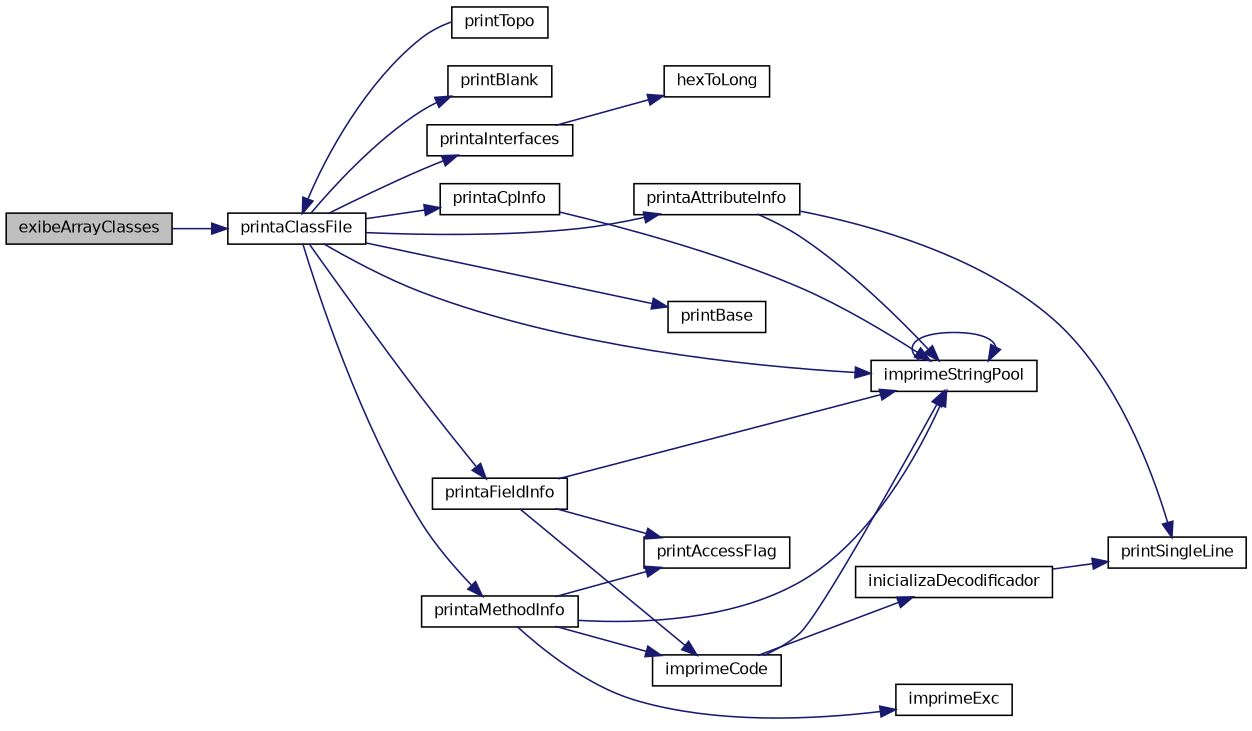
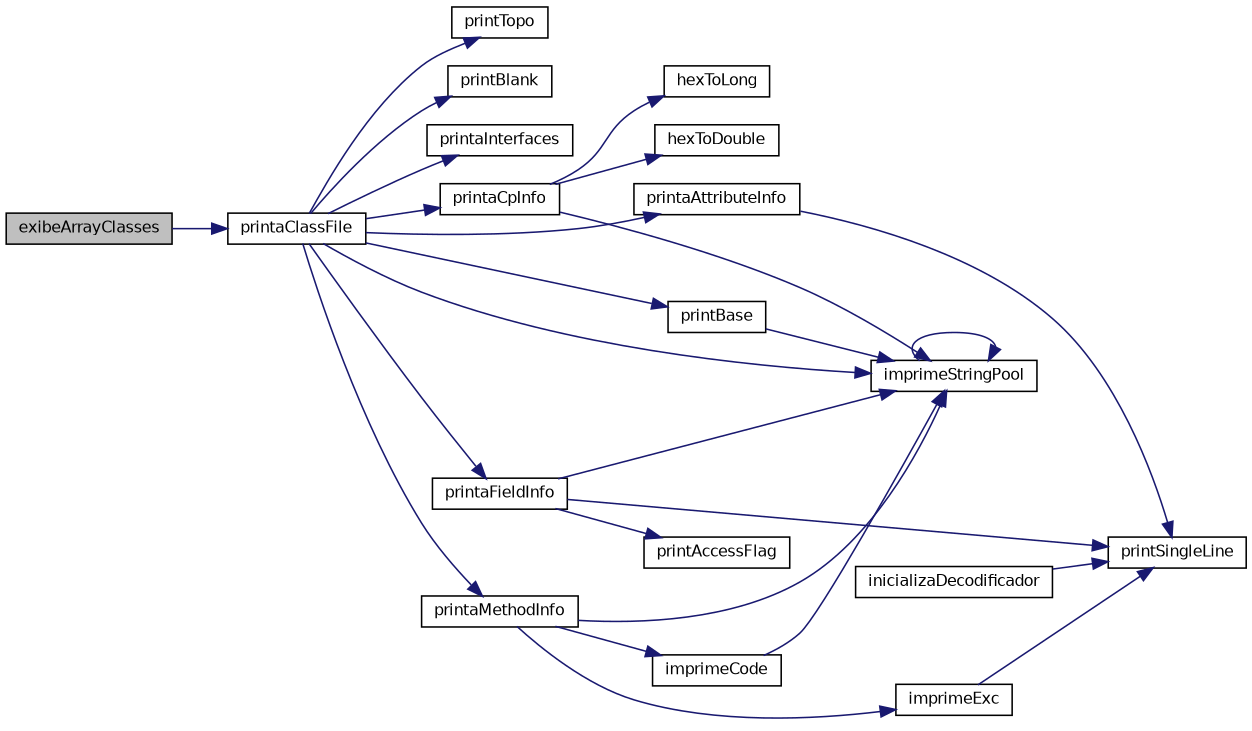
(365, 98) -> (374, 115)
(602, 113) -> (602, 146)
none -> (717, 140)
(849, 274) -> (822, 343)
(598, 574) -> (830, 522)
(596, 585) -> none
(828, 629) -> none
none -> (1059, 631)
